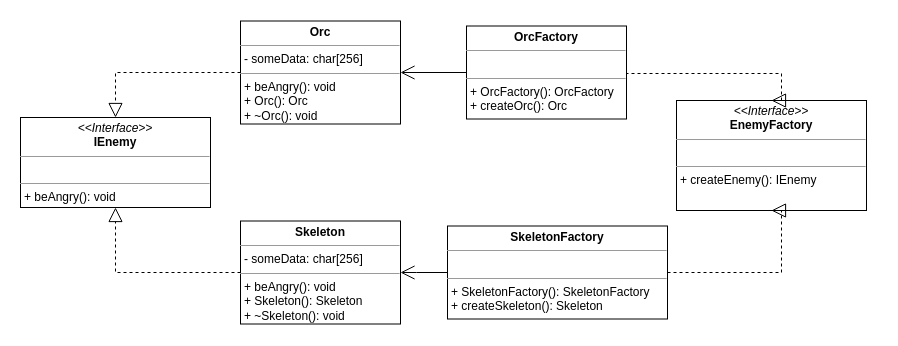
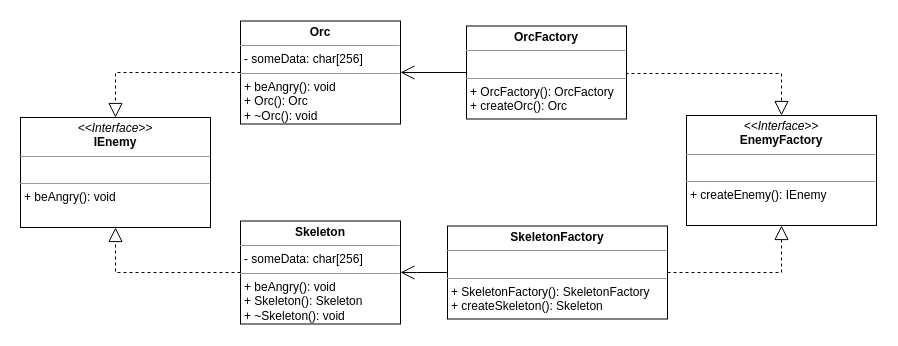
(772, 156) -> (782, 171)
(116, 163) -> (116, 173)
